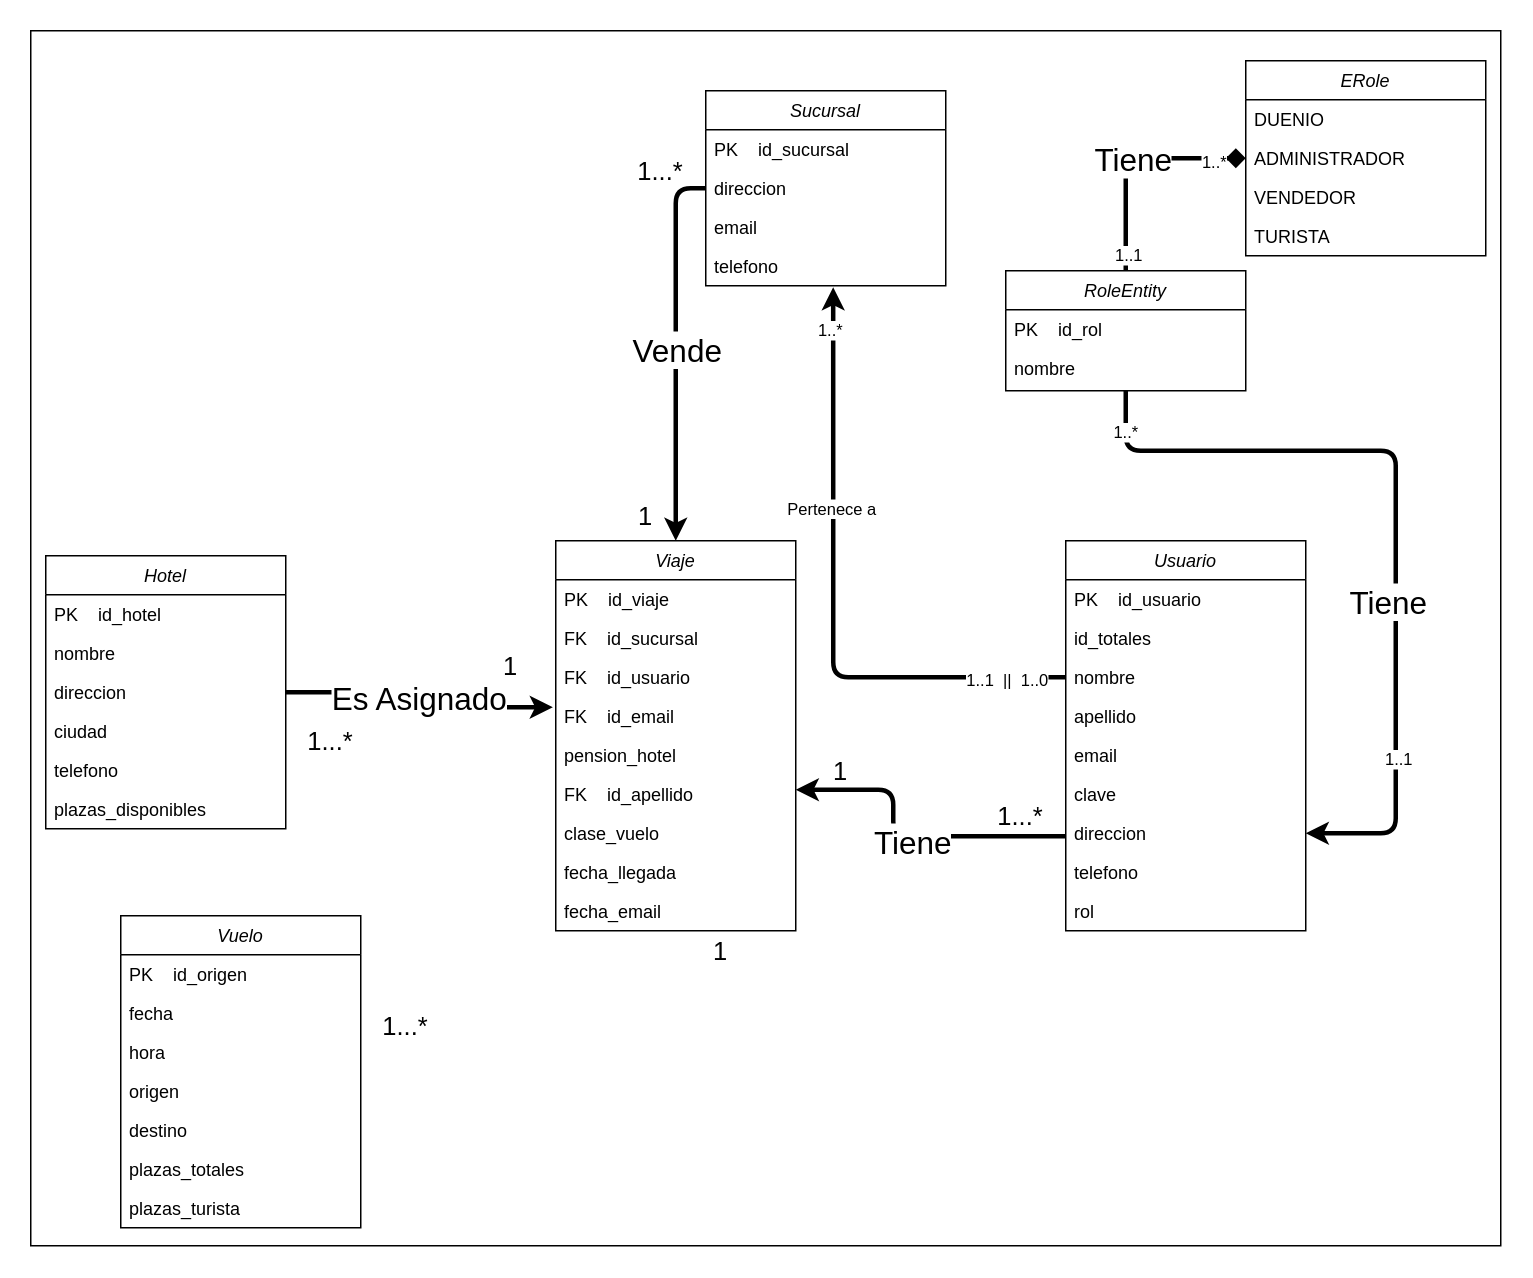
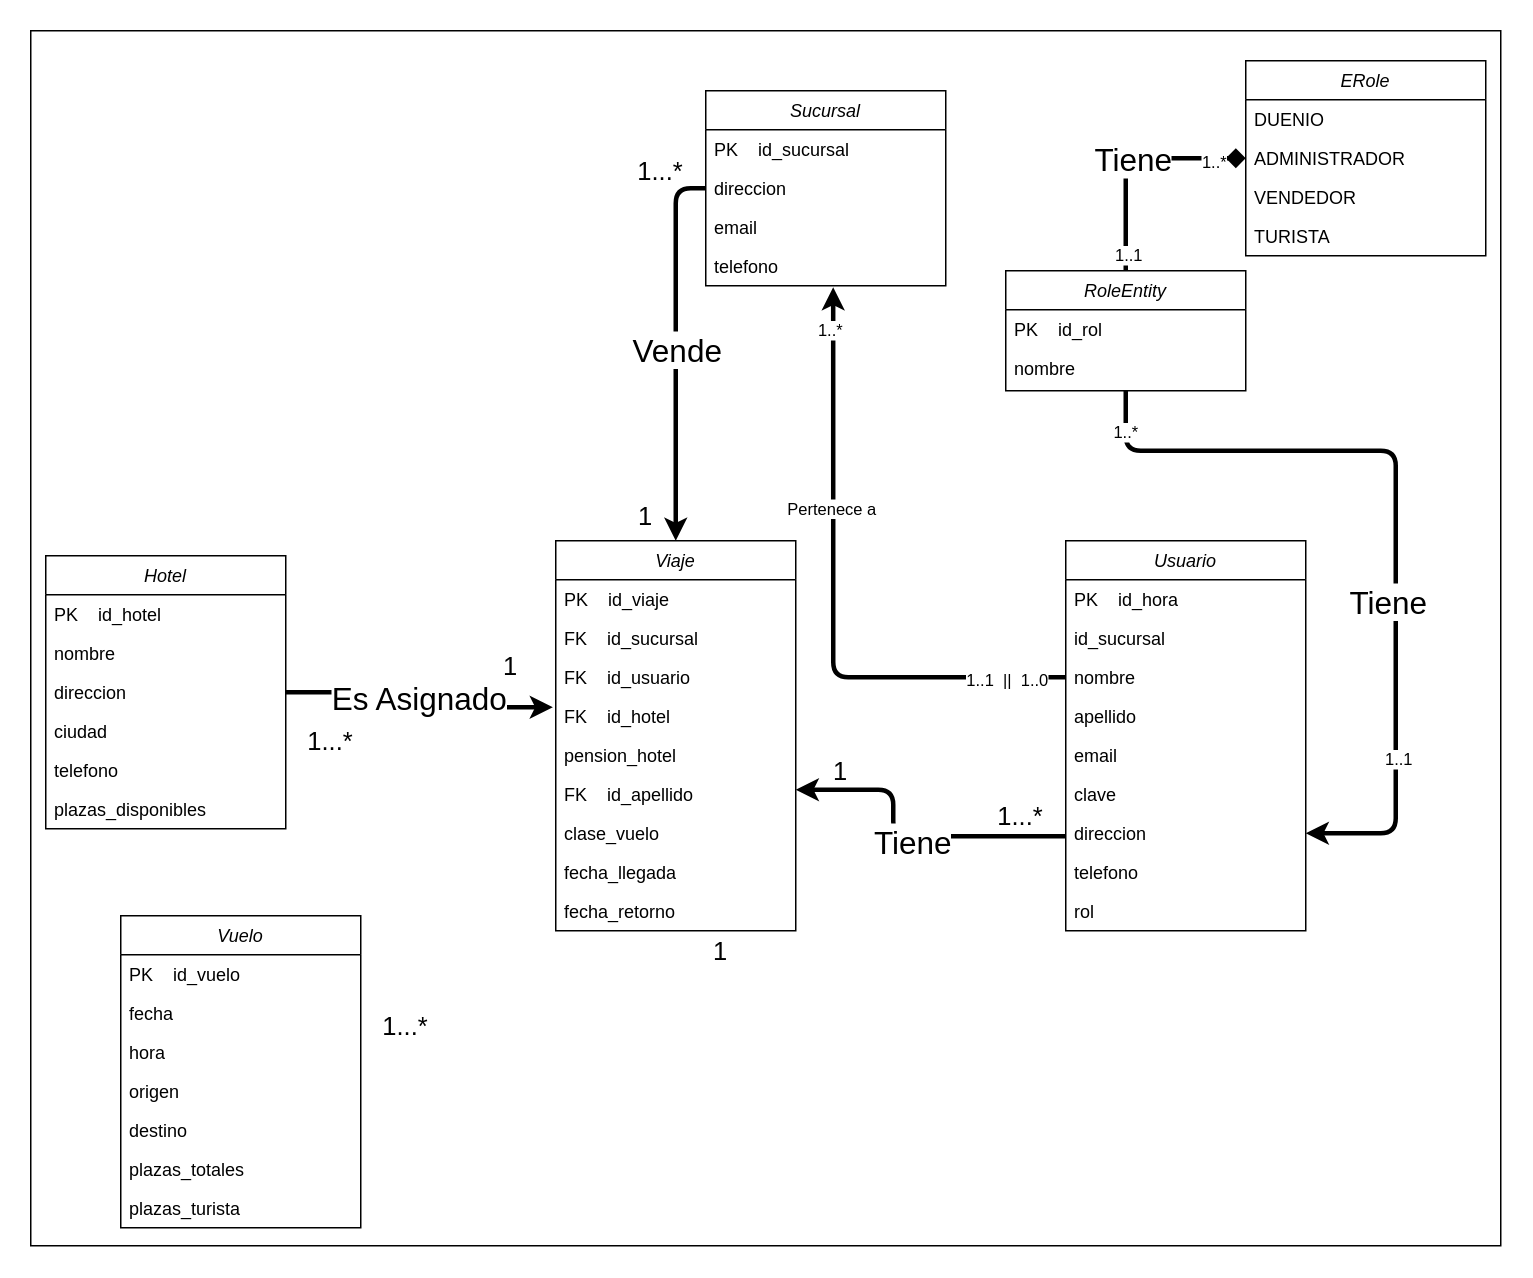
(1150, 600) -> (1137, 600)
(1120, 639) -> (1125, 639)
(628, 717) -> (630, 717)
(615, 912) -> (630, 912)
(200, 975) -> (195, 975)
